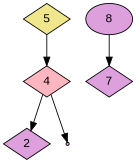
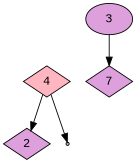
(47, 19) -> none
(109, 19) -> (109, 19)
